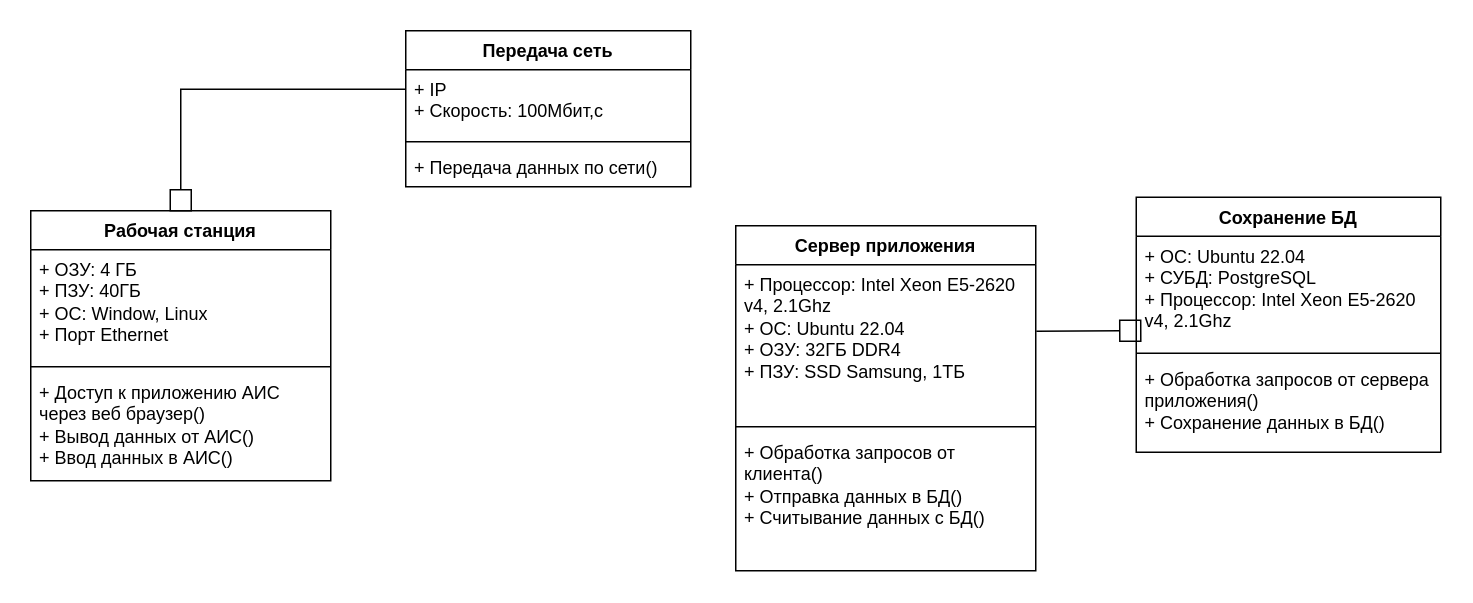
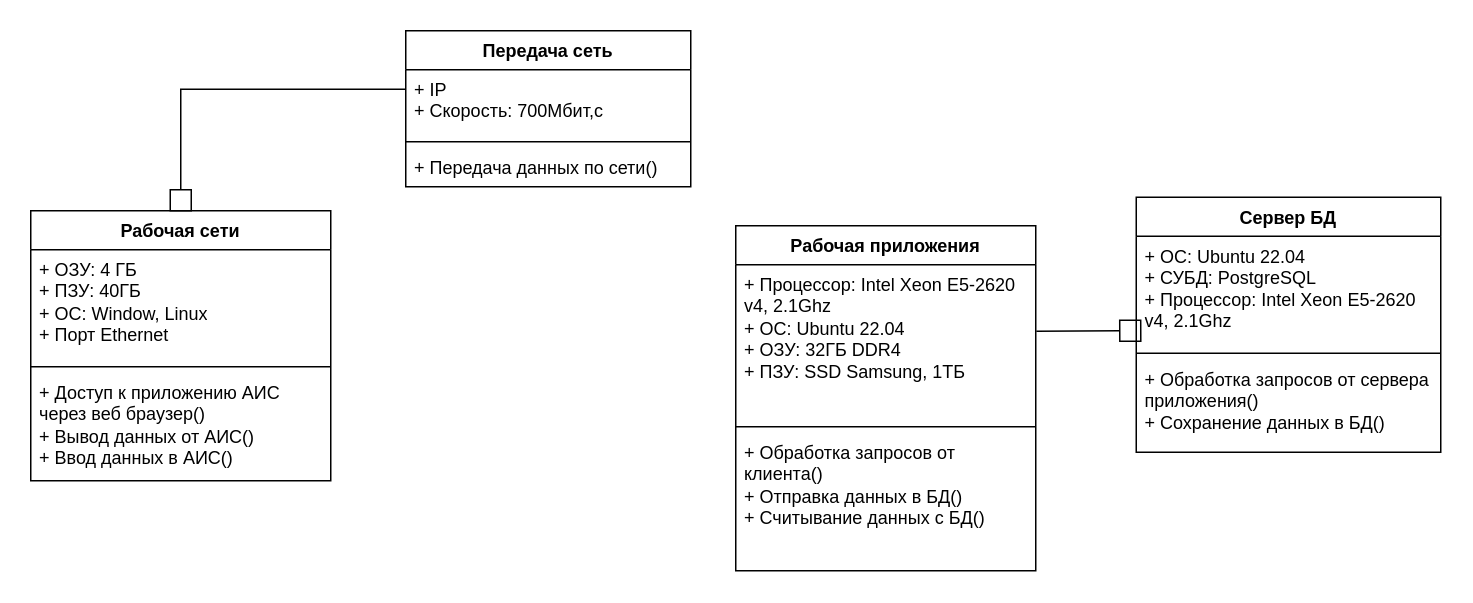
(511, 102) -> (511, 102)
(1289, 219) -> (1289, 219)
(181, 232) -> (181, 232)
(886, 247) -> (886, 247)
